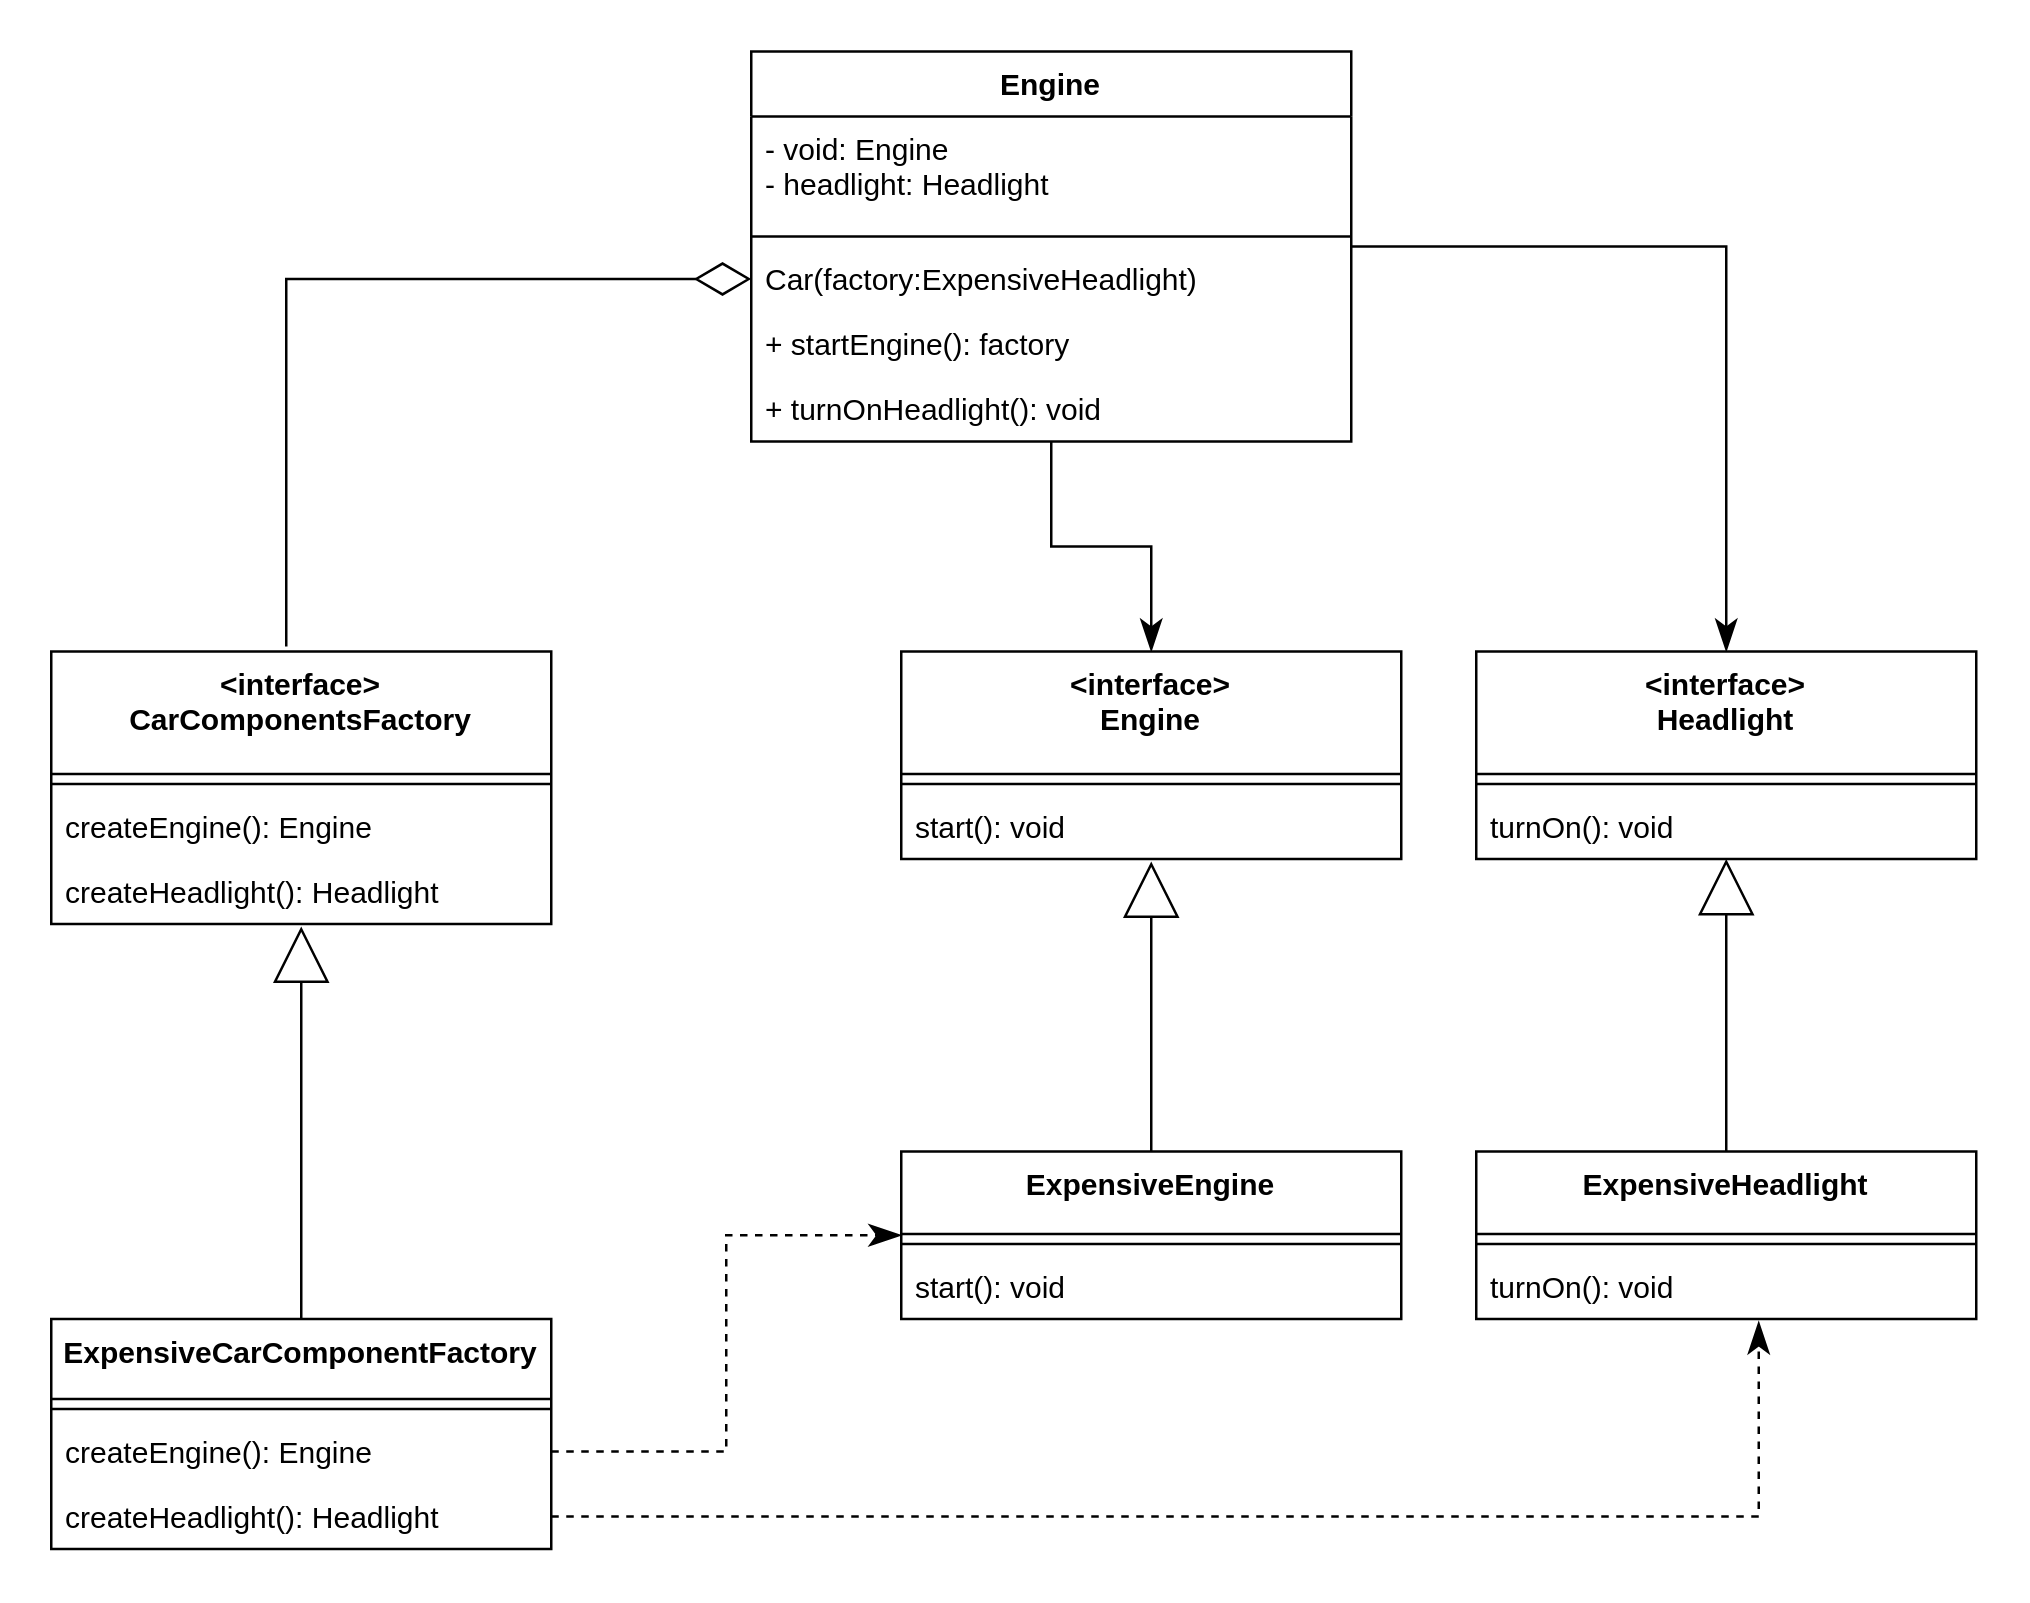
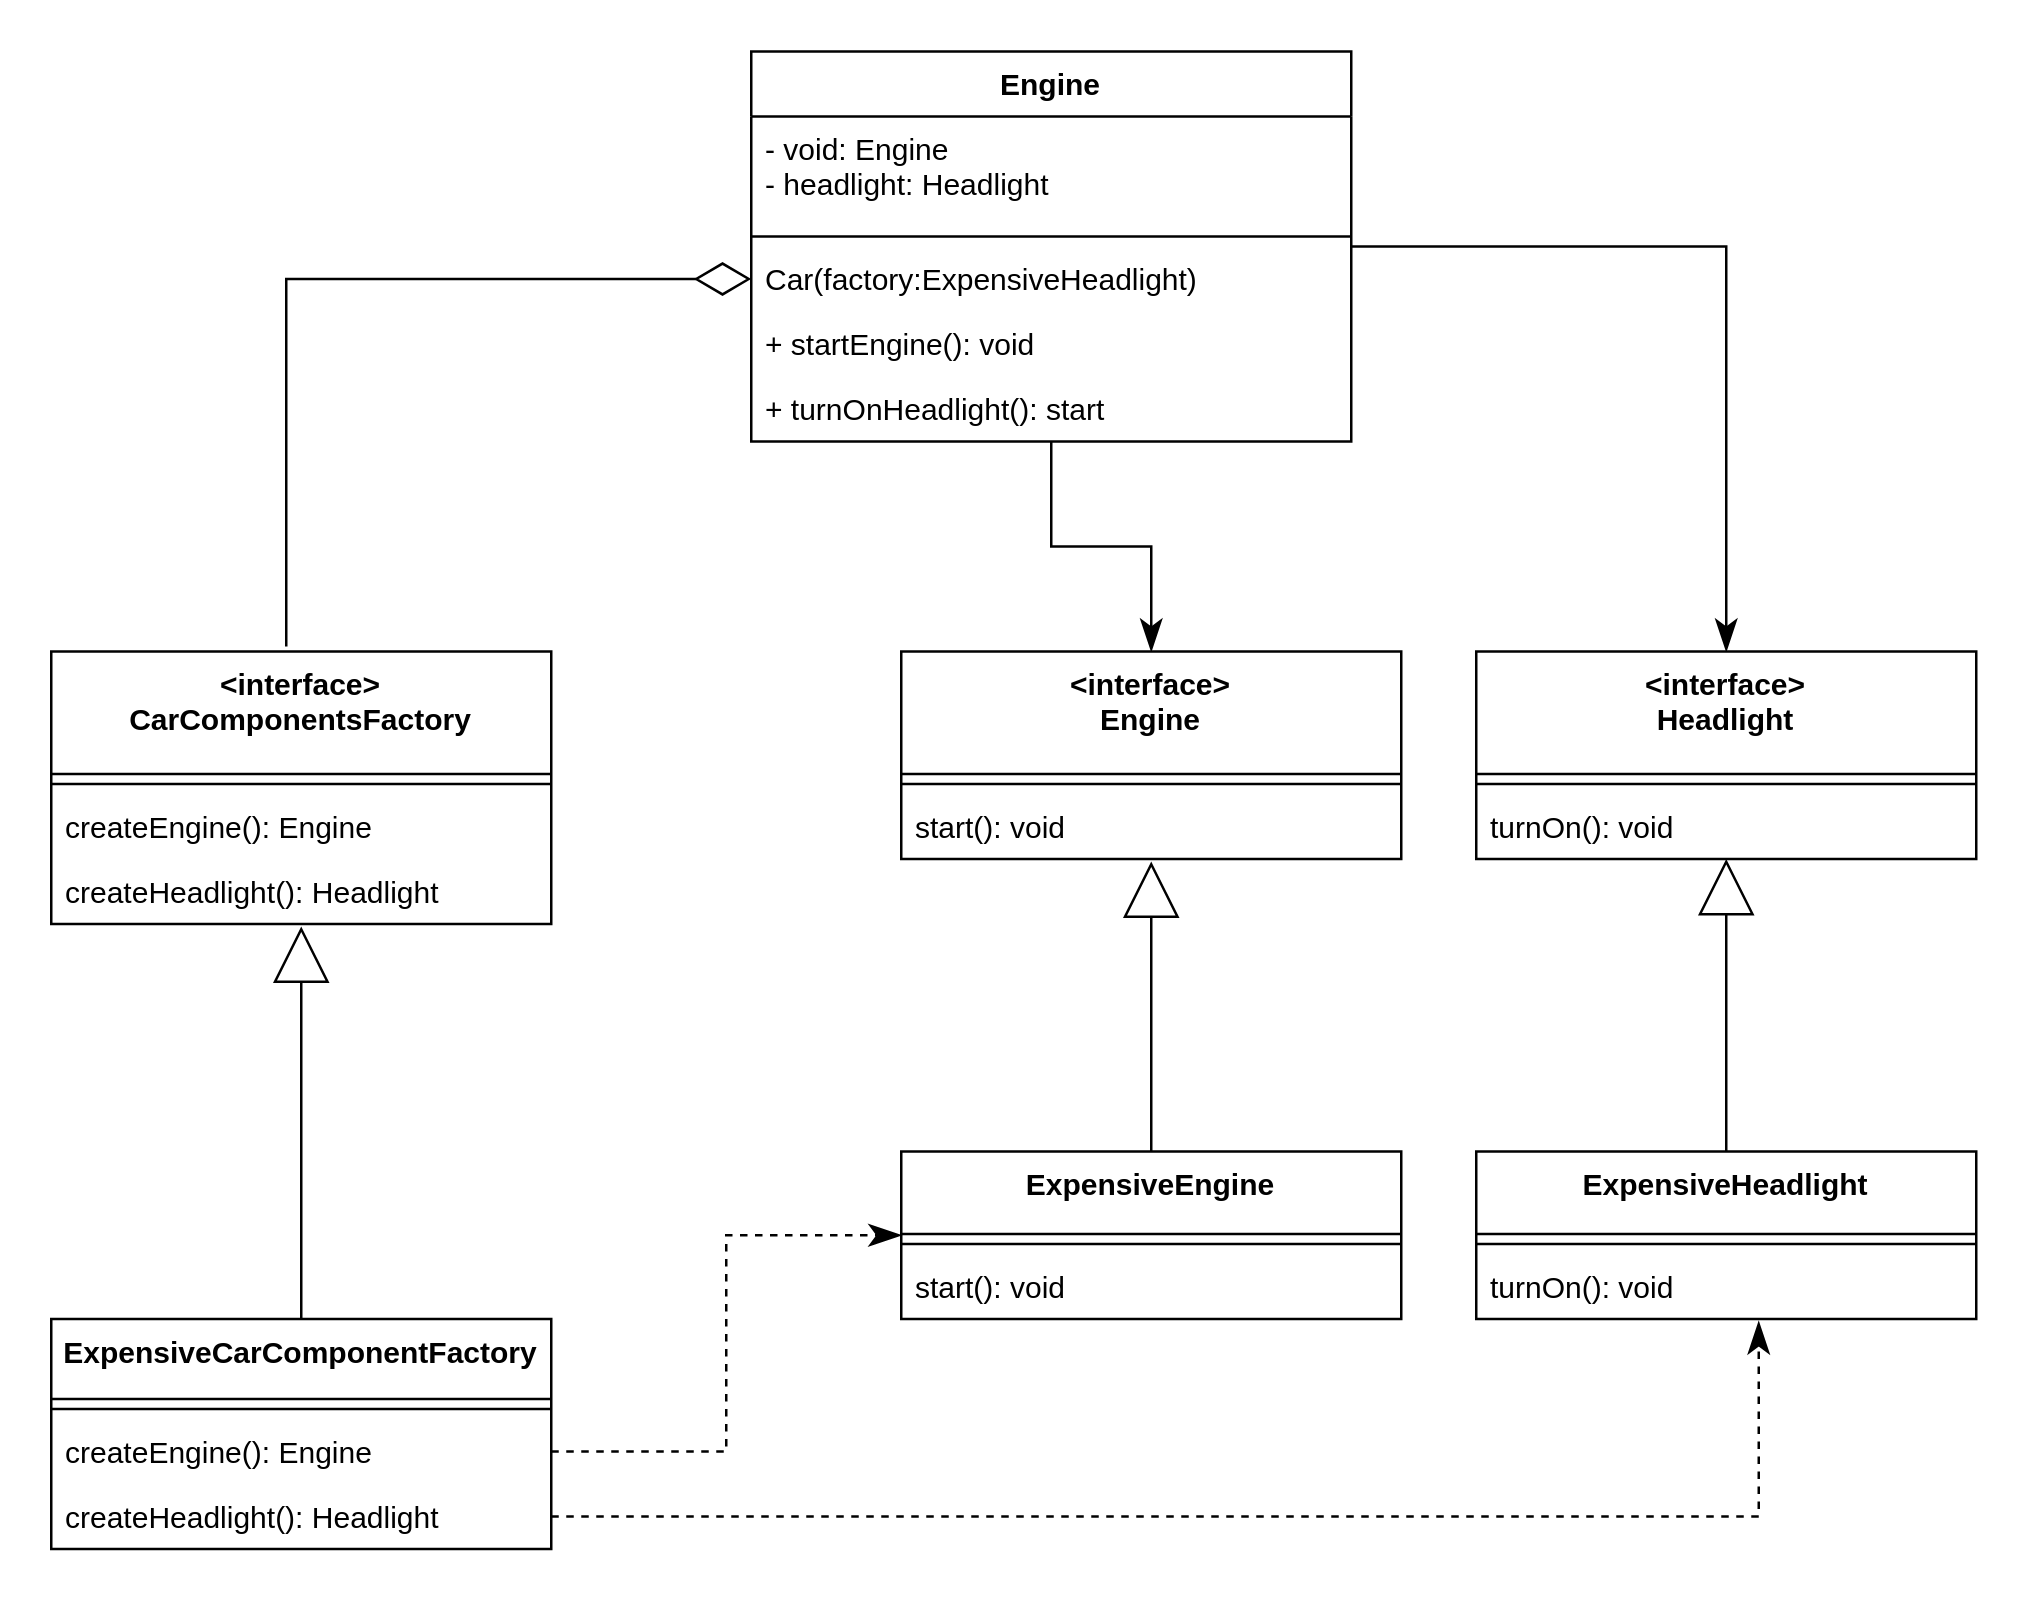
(951, 345) -> (922, 345)
(952, 410) -> (964, 410)
